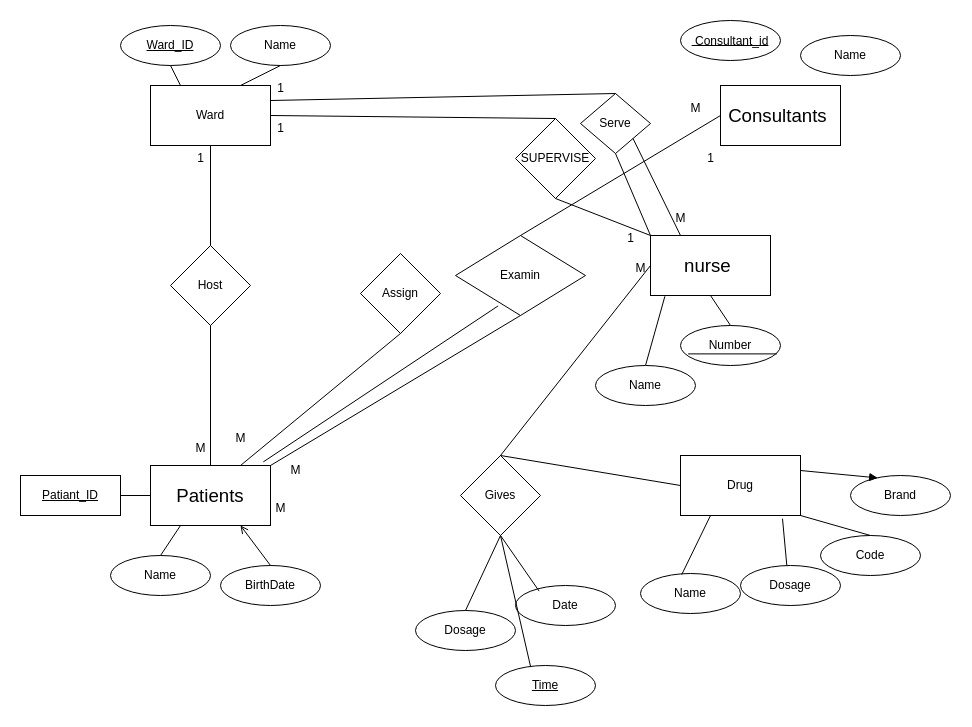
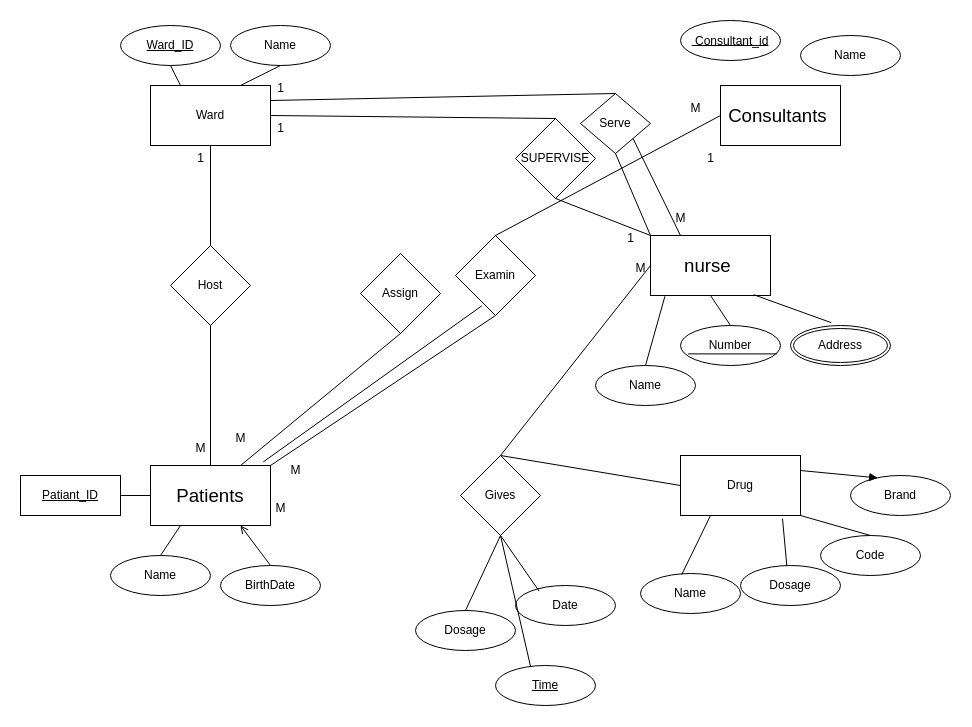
(521, 276) -> (496, 276)
none -> (793, 309)
none -> (841, 346)
